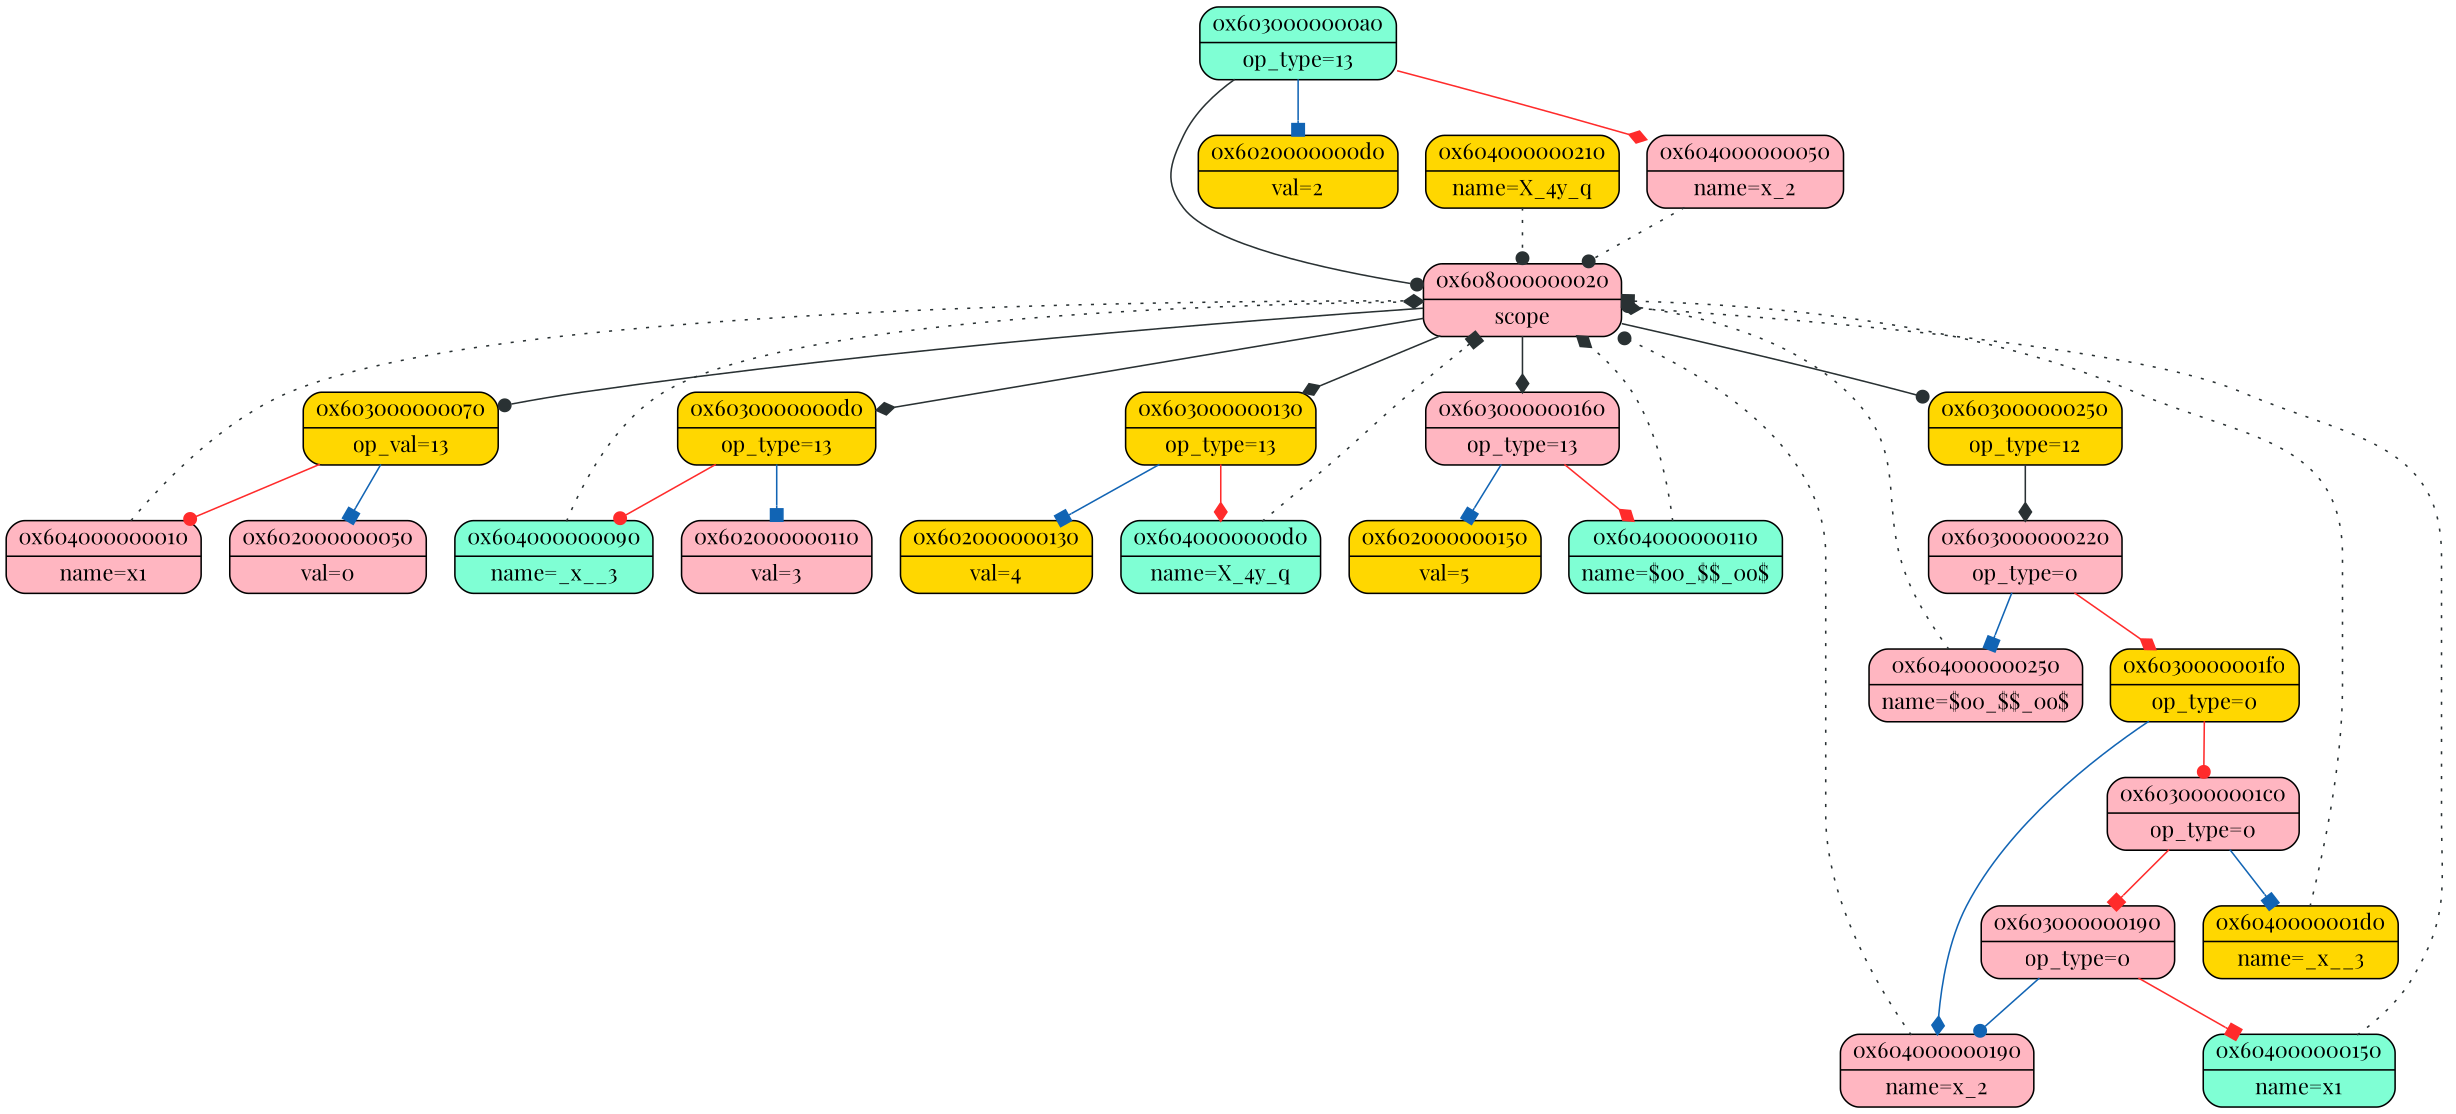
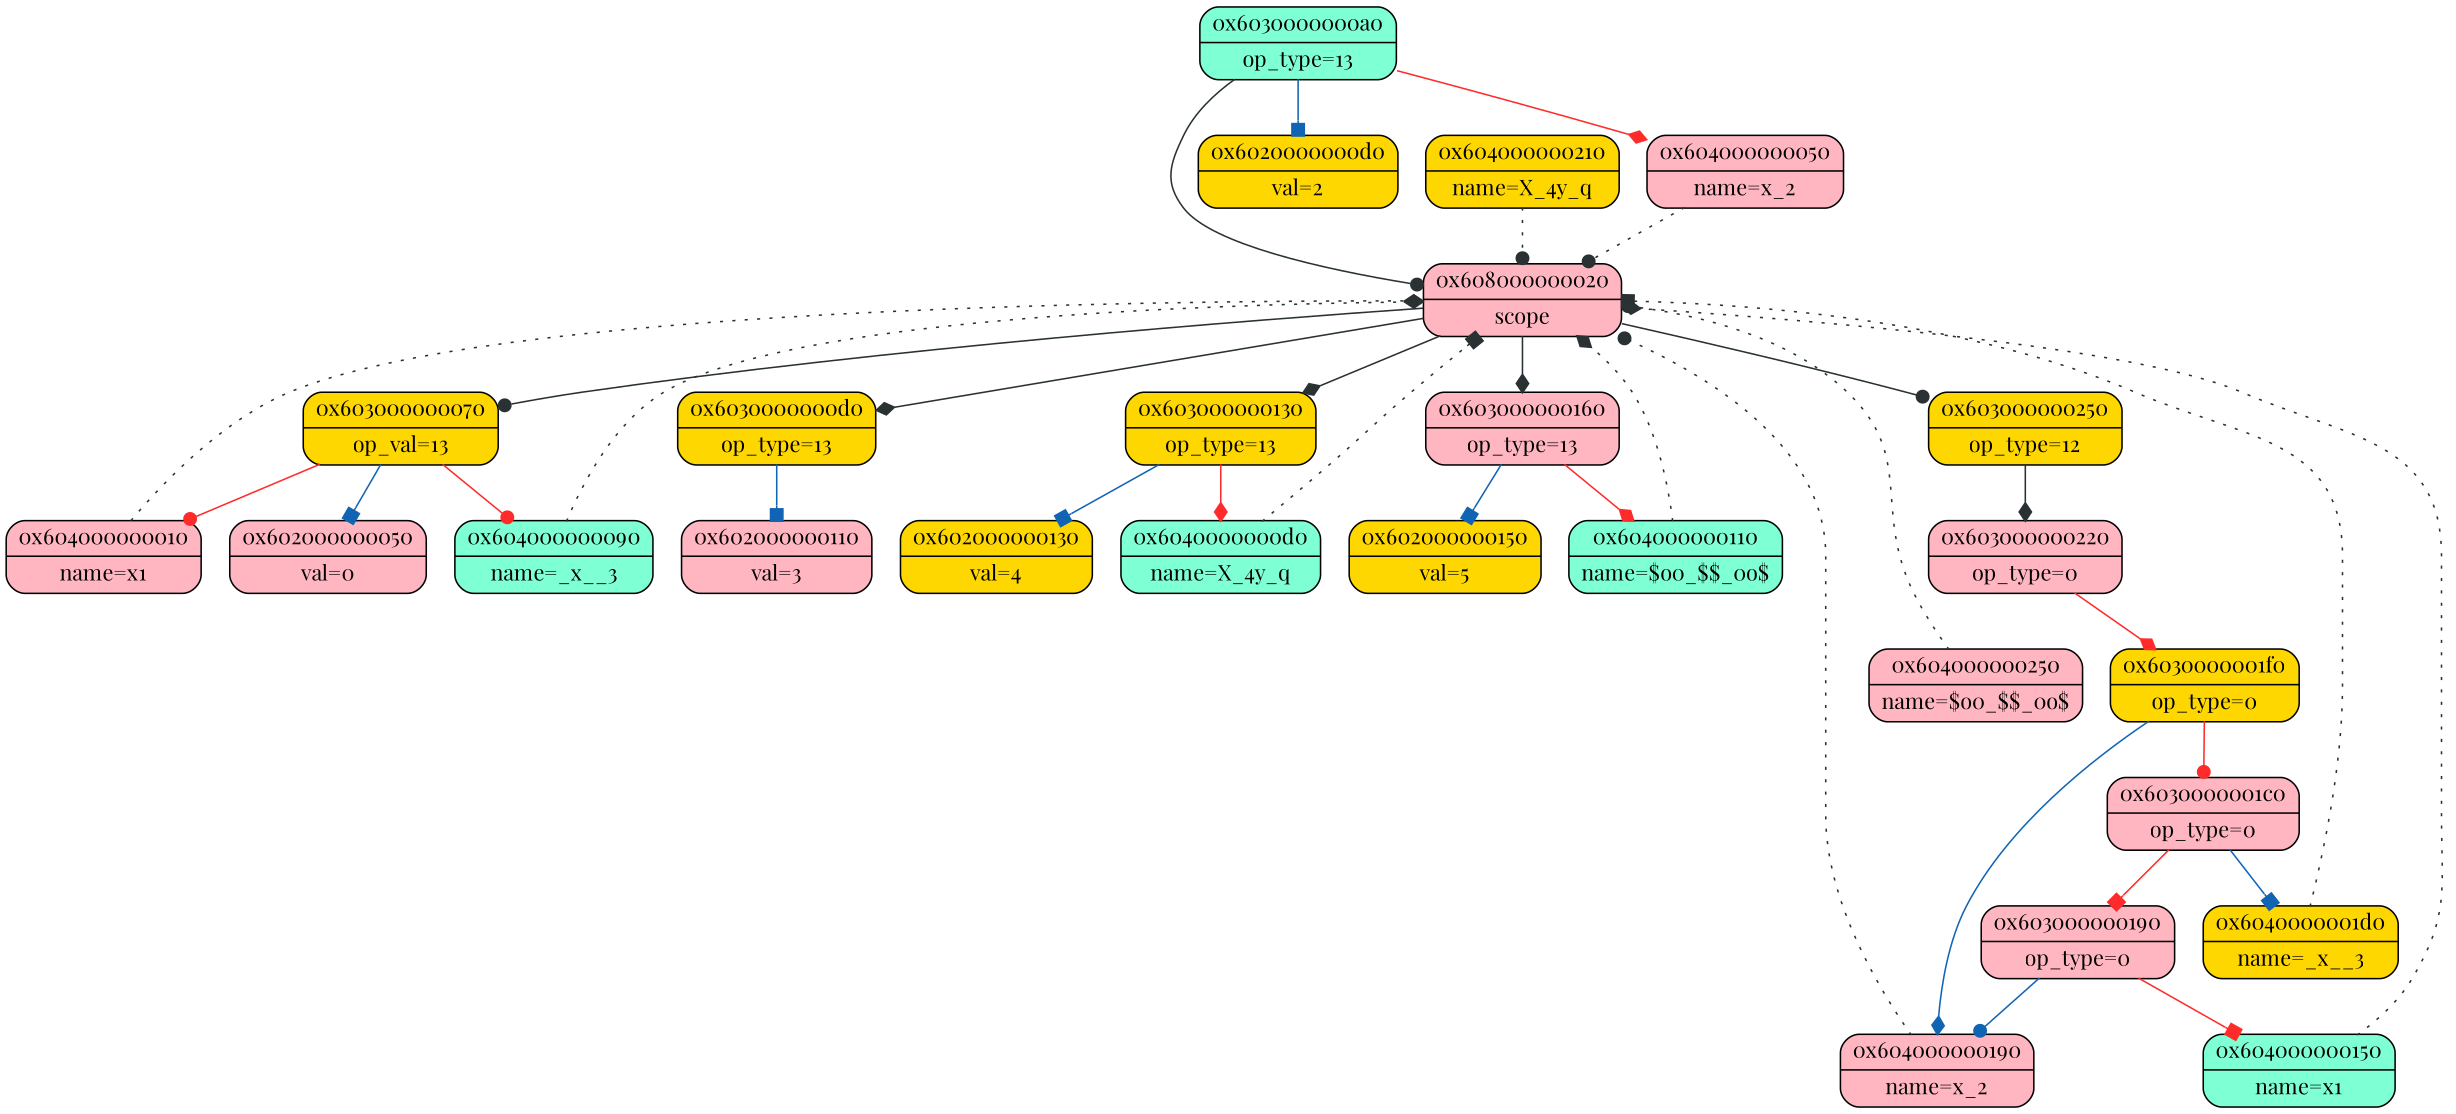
(671, 490) -> (472, 489)
(2003, 614) -> none
